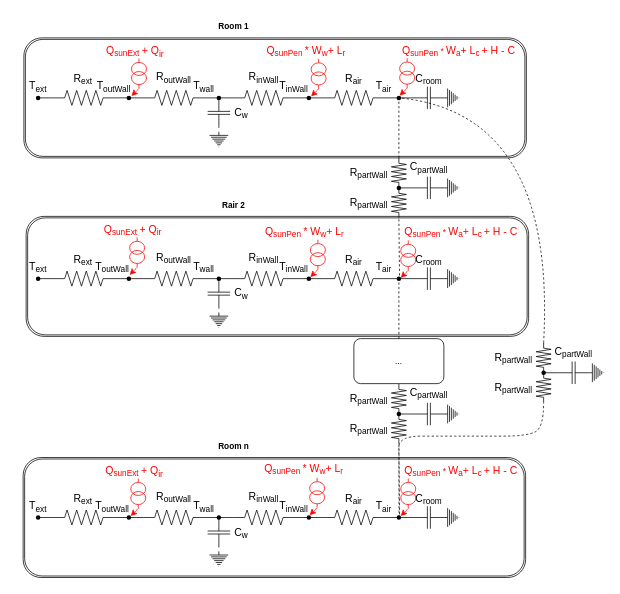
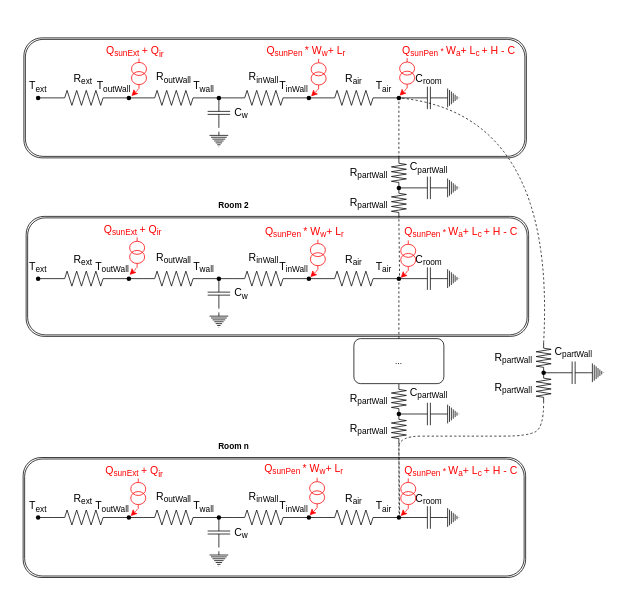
(234, 27) -> none
(234, 205) -> (234, 205)
